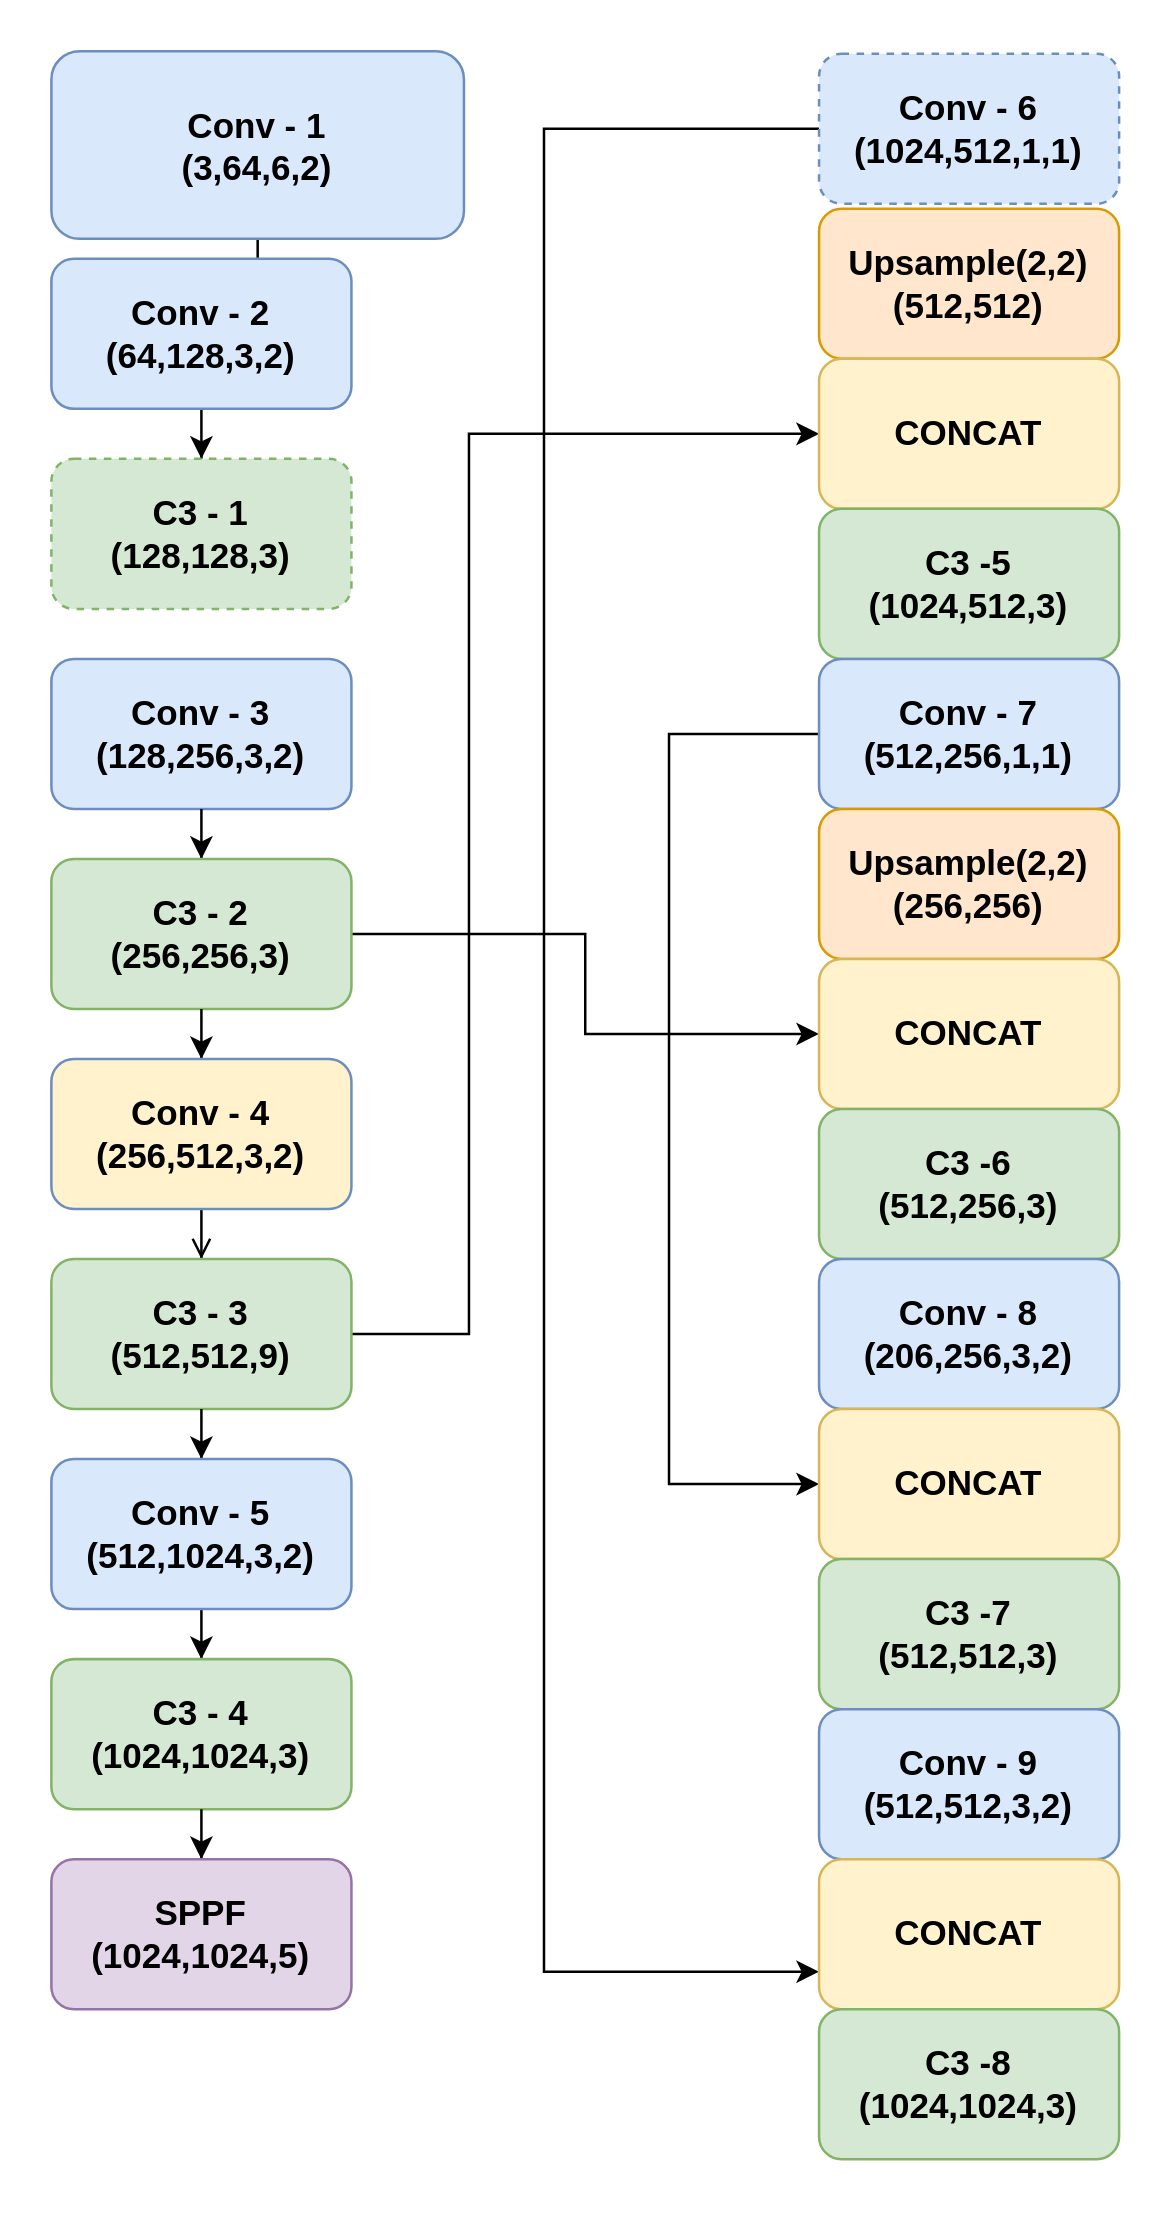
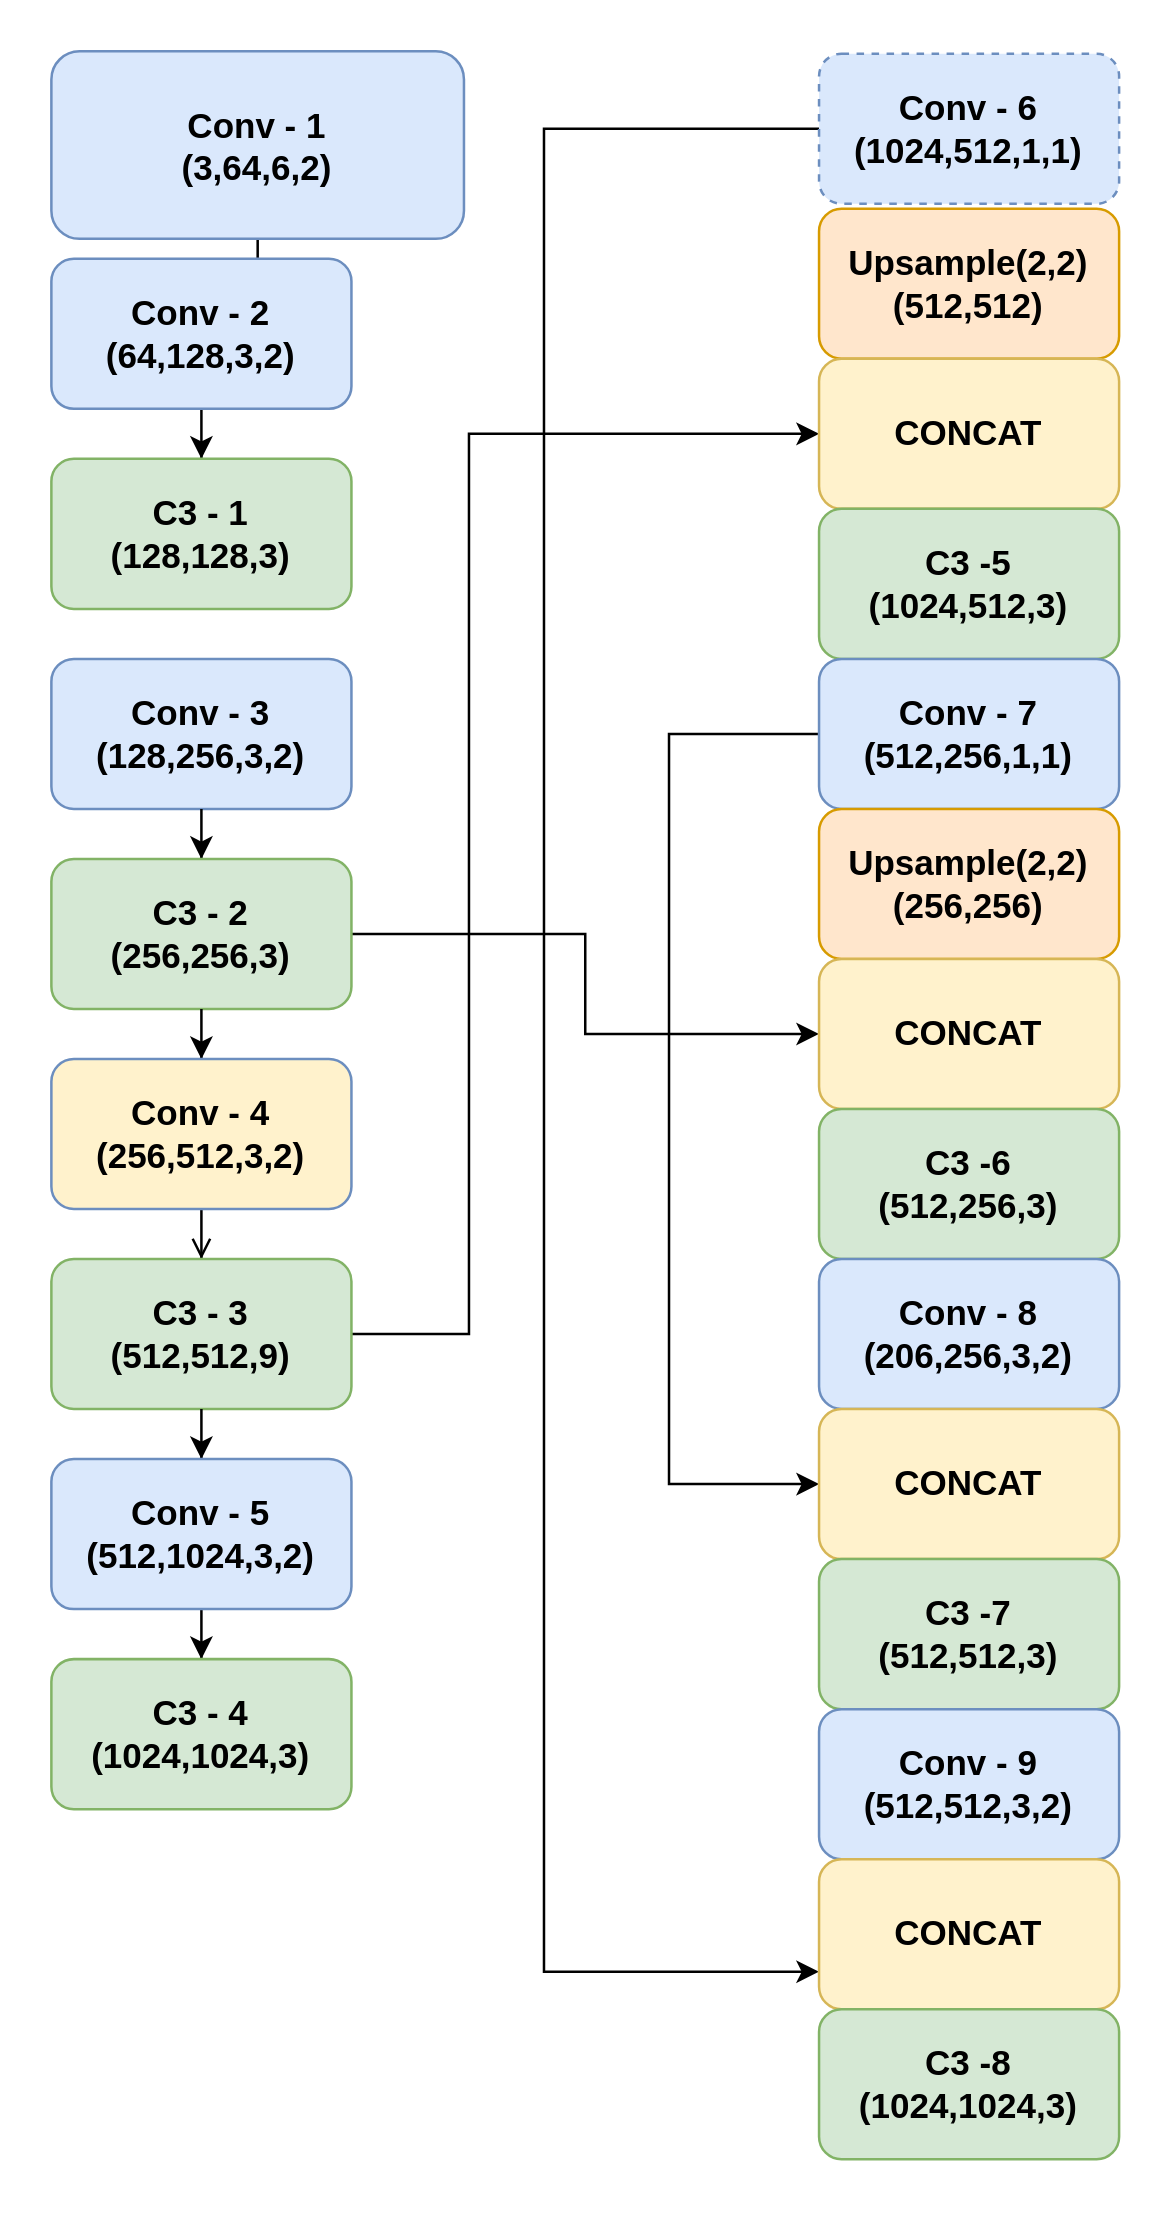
(201, 534) -> (201, 534)
(201, 1842) -> none
(201, 1934) -> none
